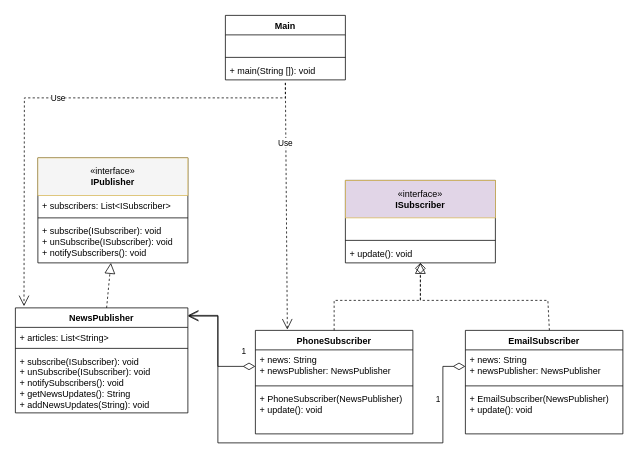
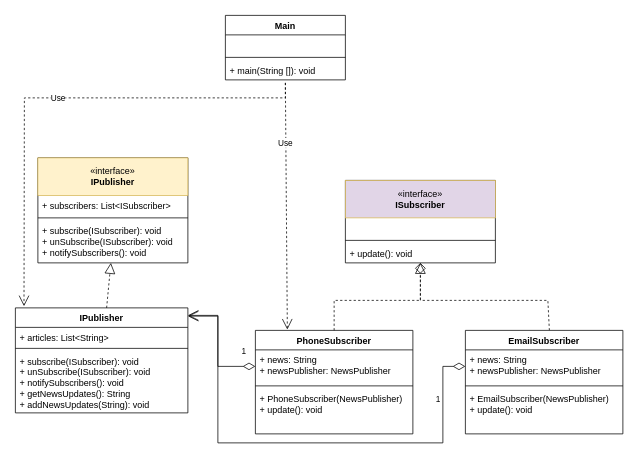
(113, 177) -> (113, 177)
(102, 319) -> (102, 319)
